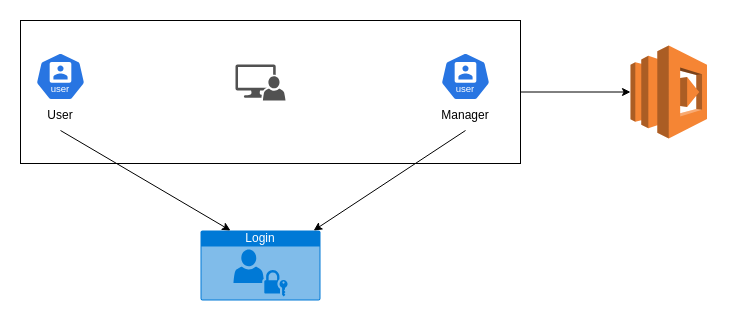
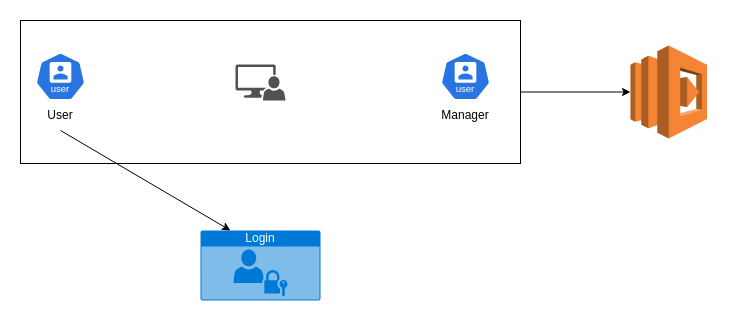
(393, 178) -> none
